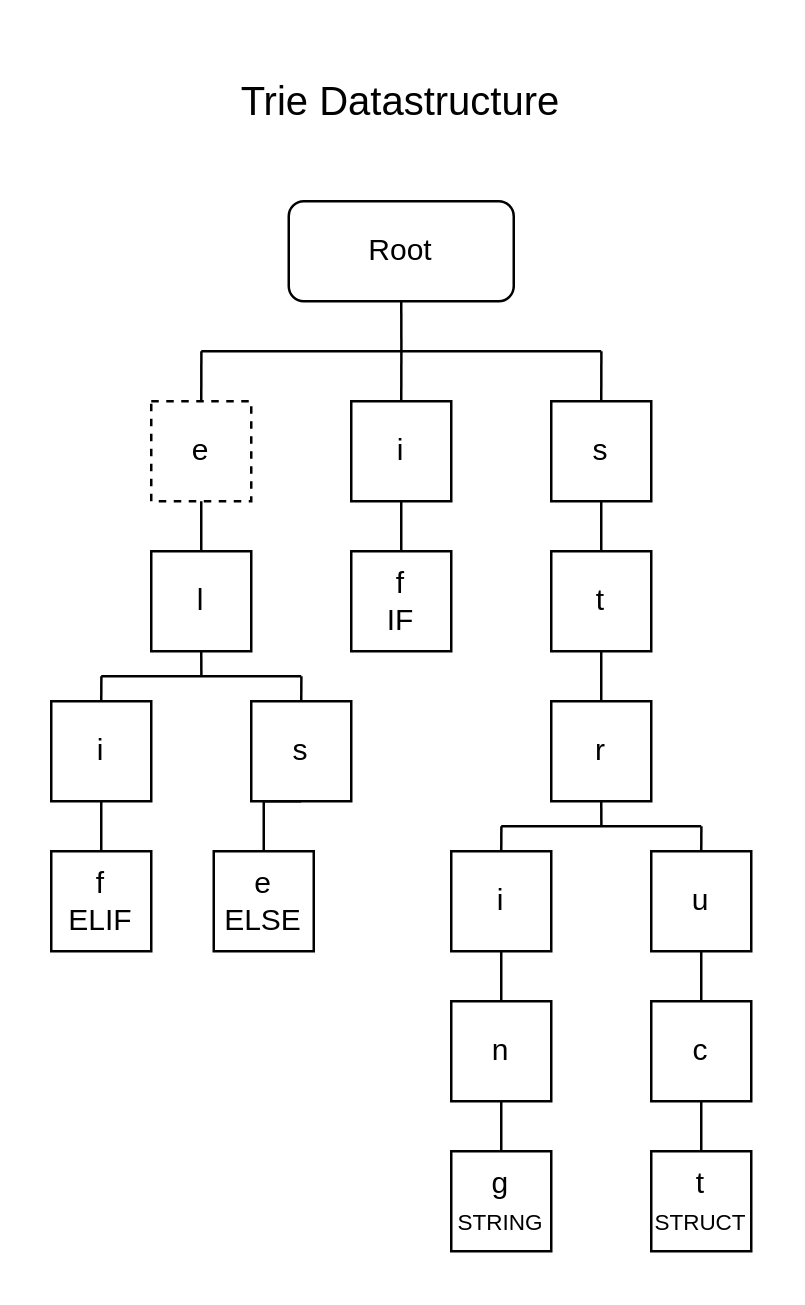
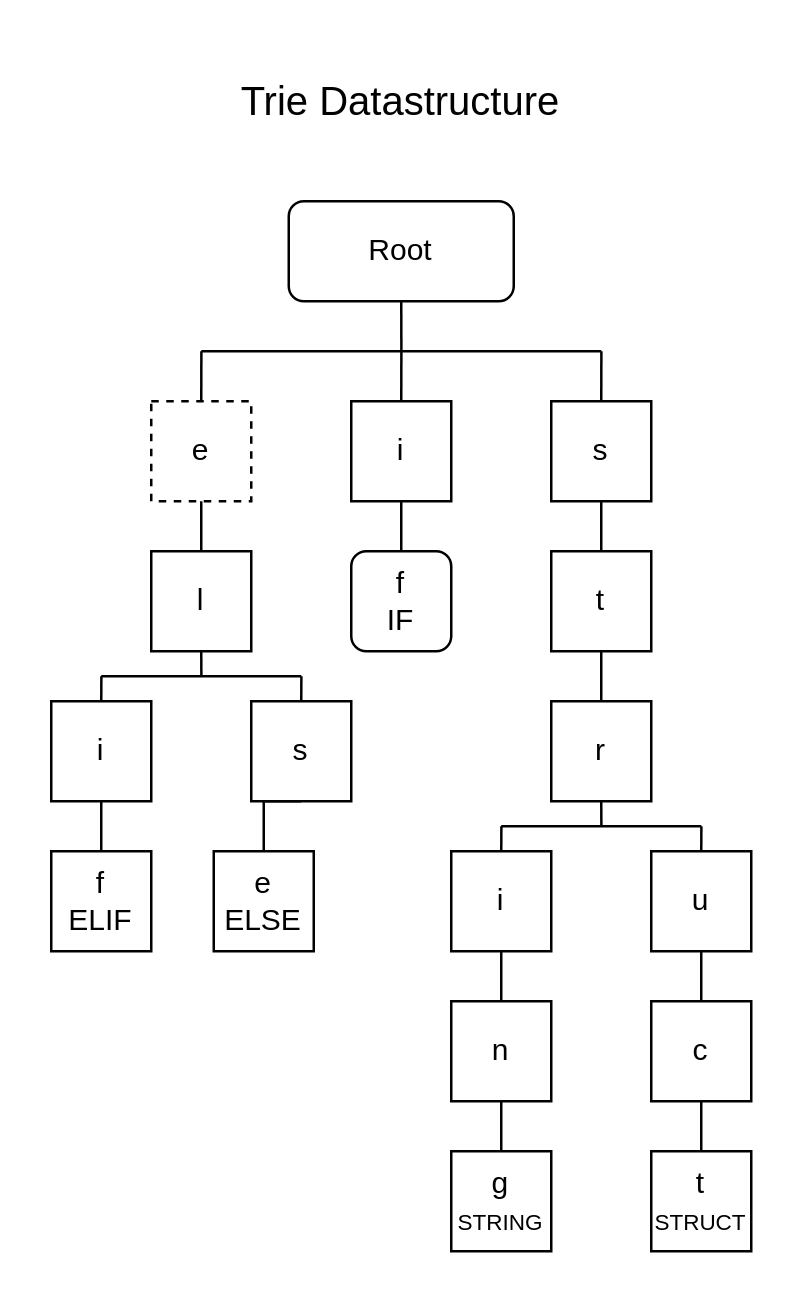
(401, 601) -> (401, 601)
